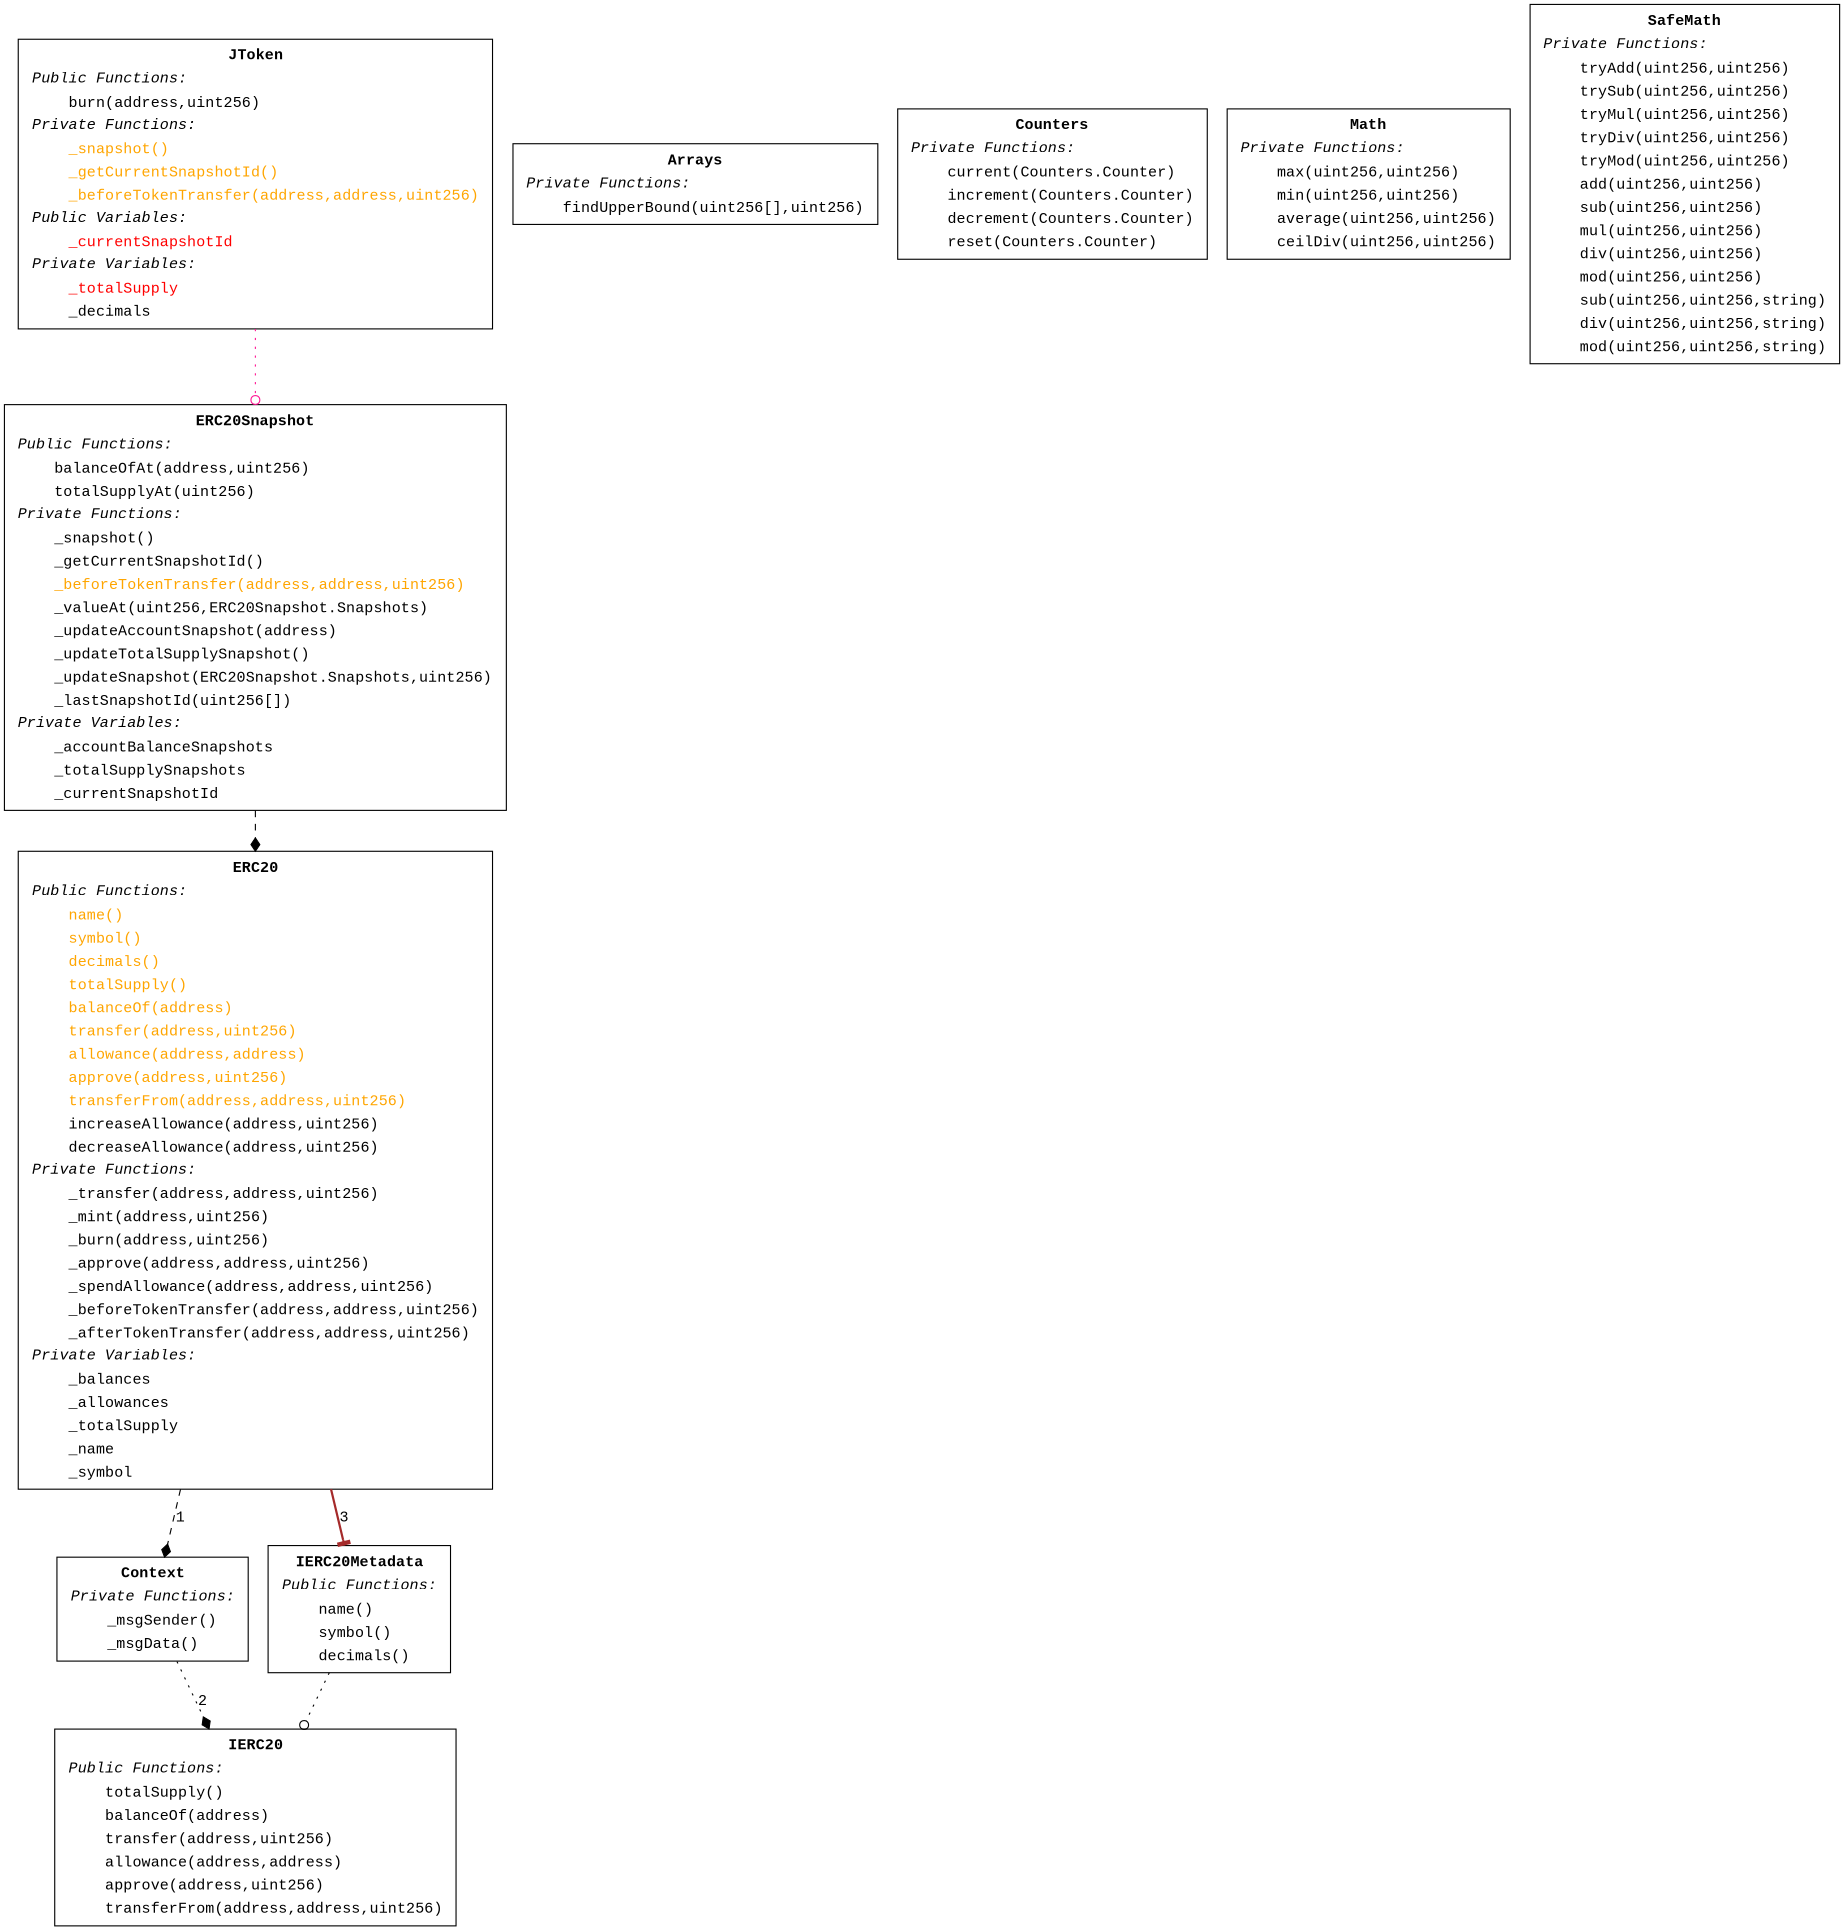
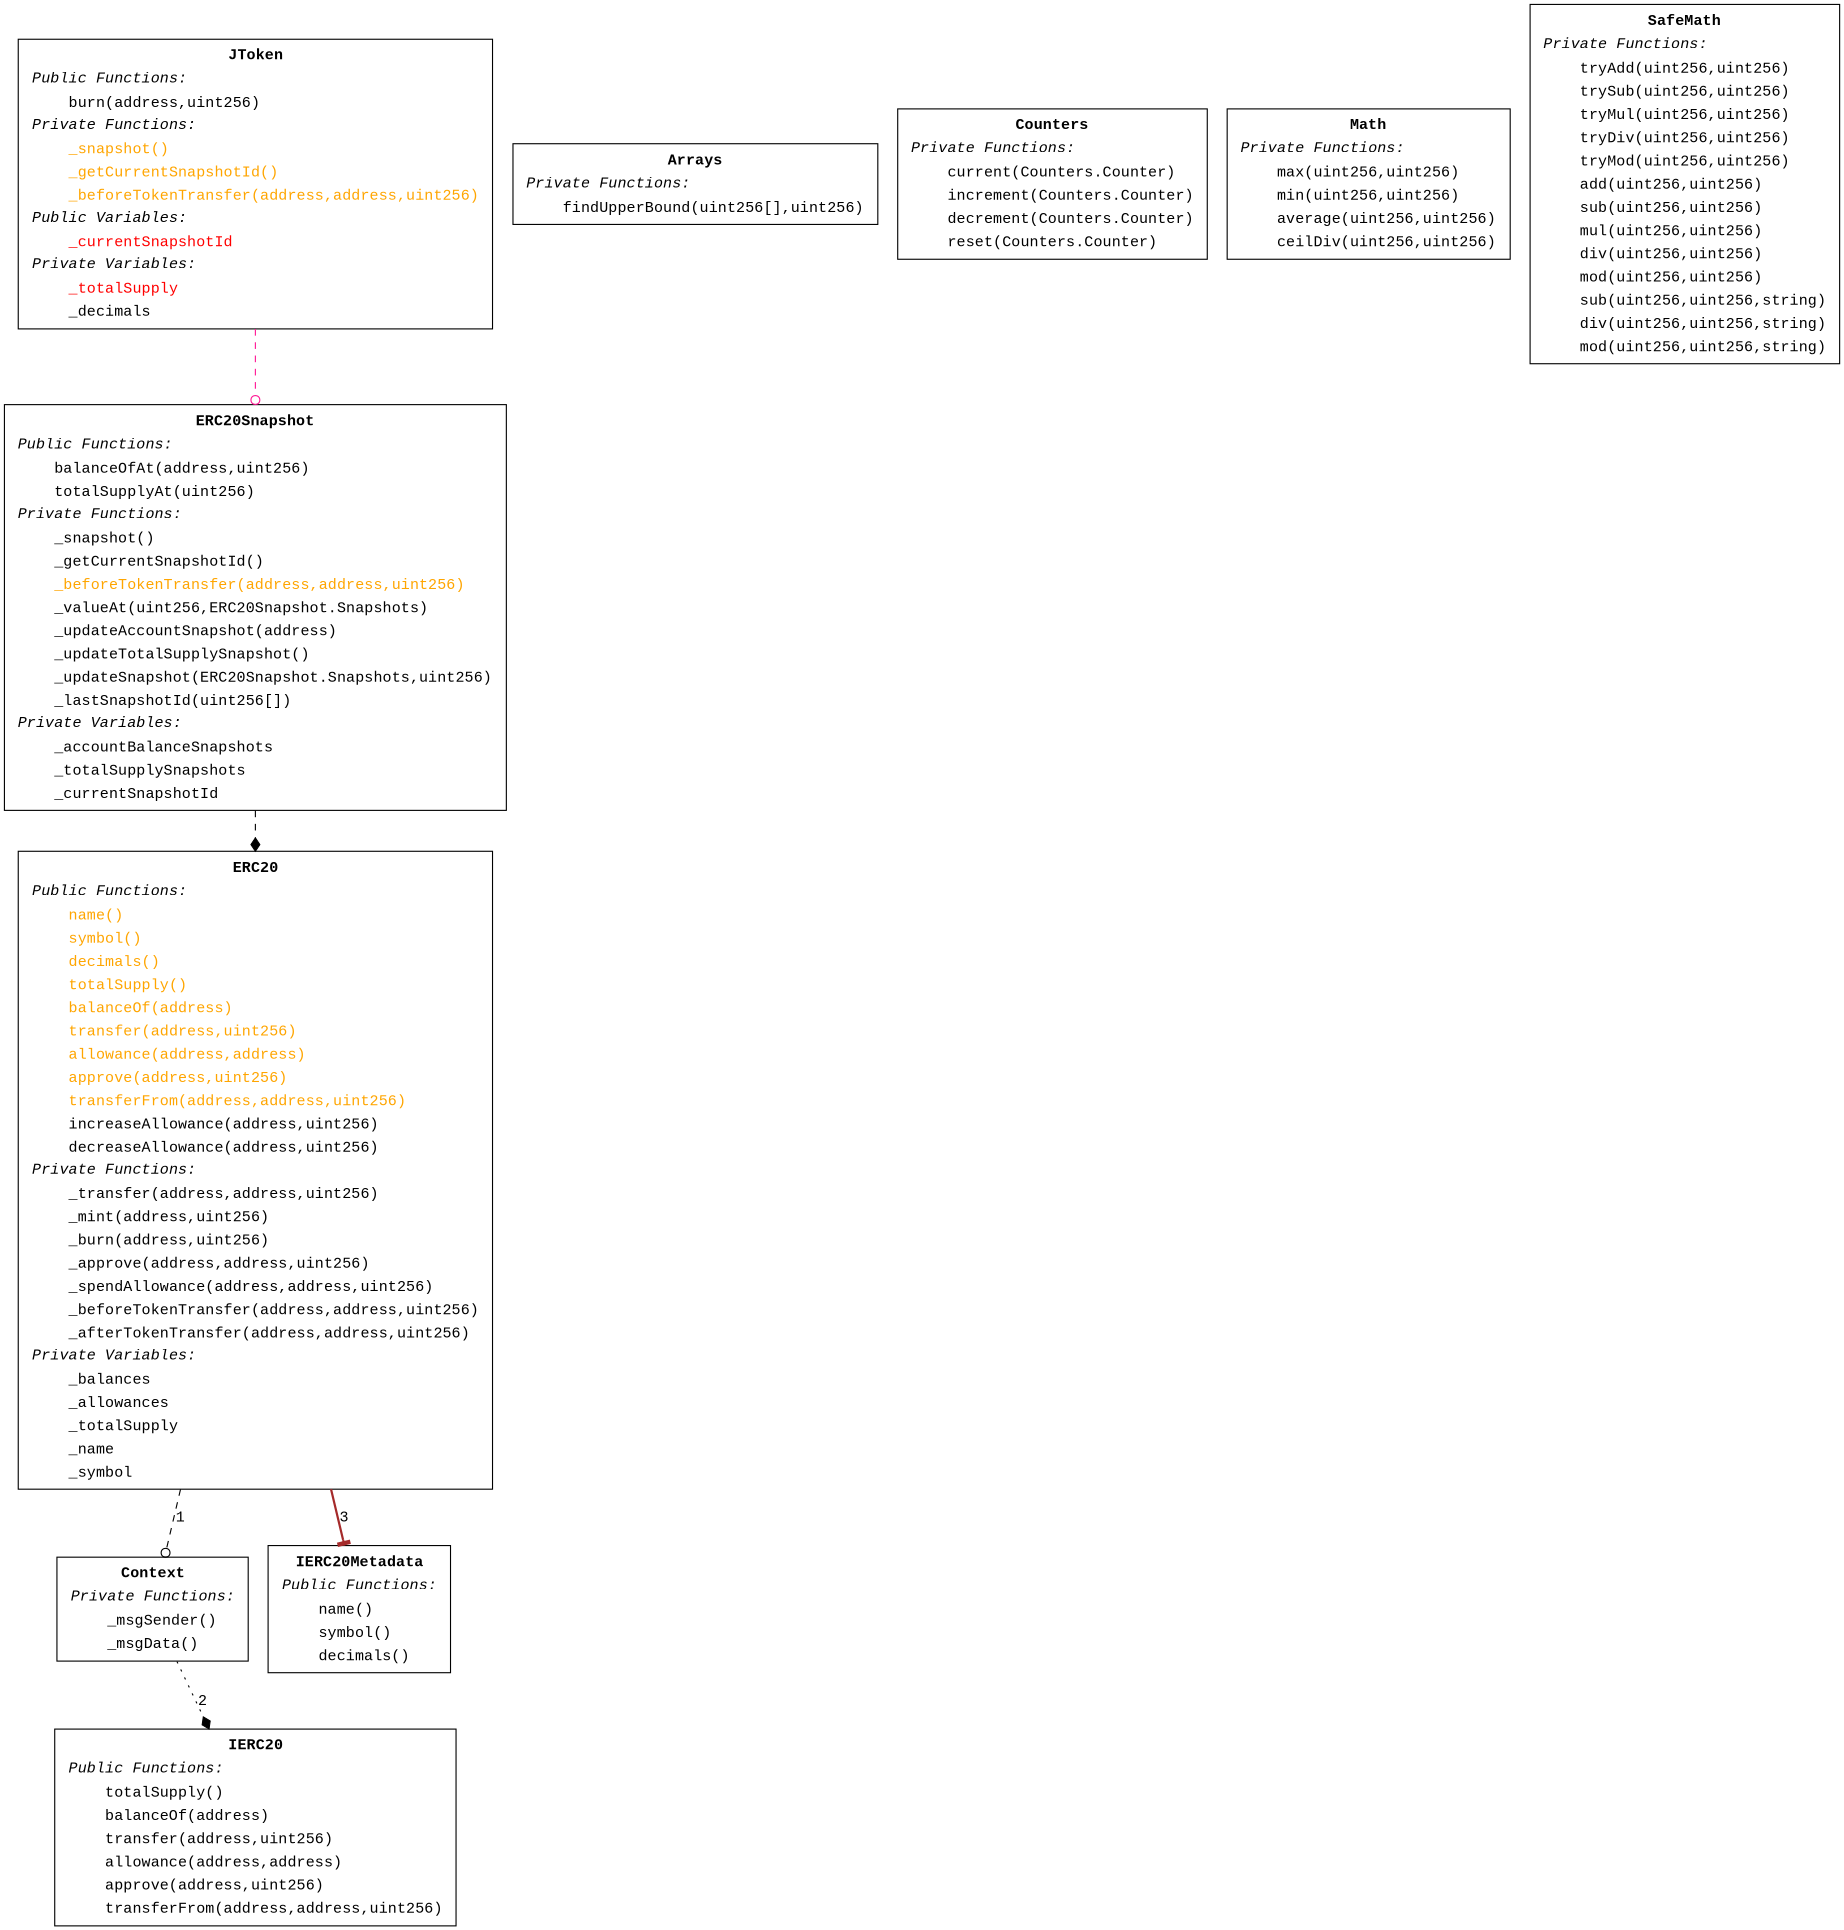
(255, 362) -> (255, 362)
(174, 1519) -> (174, 1519)
(318, 1697) -> none
